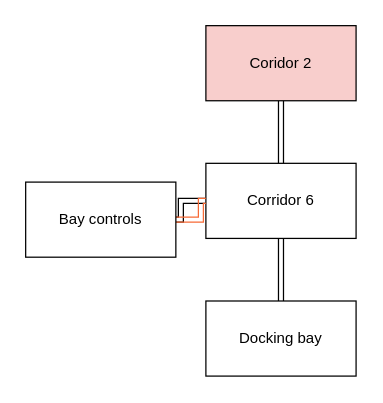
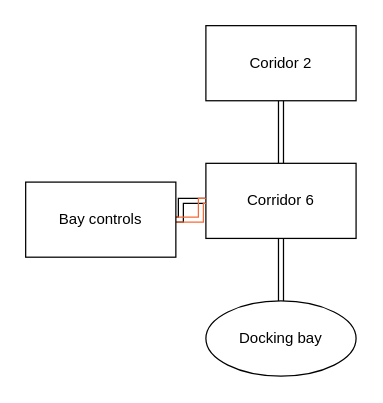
(281, 63) -> (281, 63)
(281, 338) -> (281, 338)
